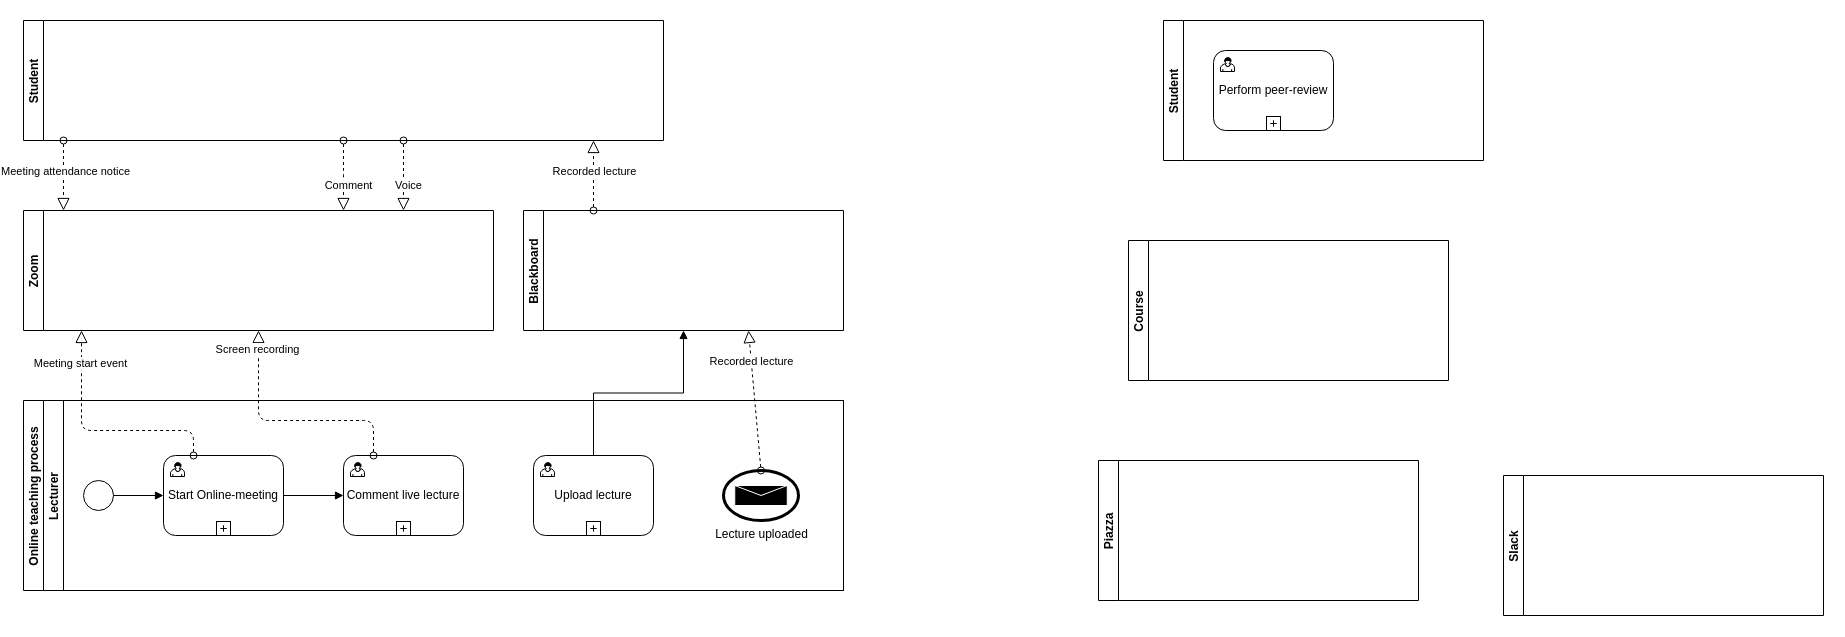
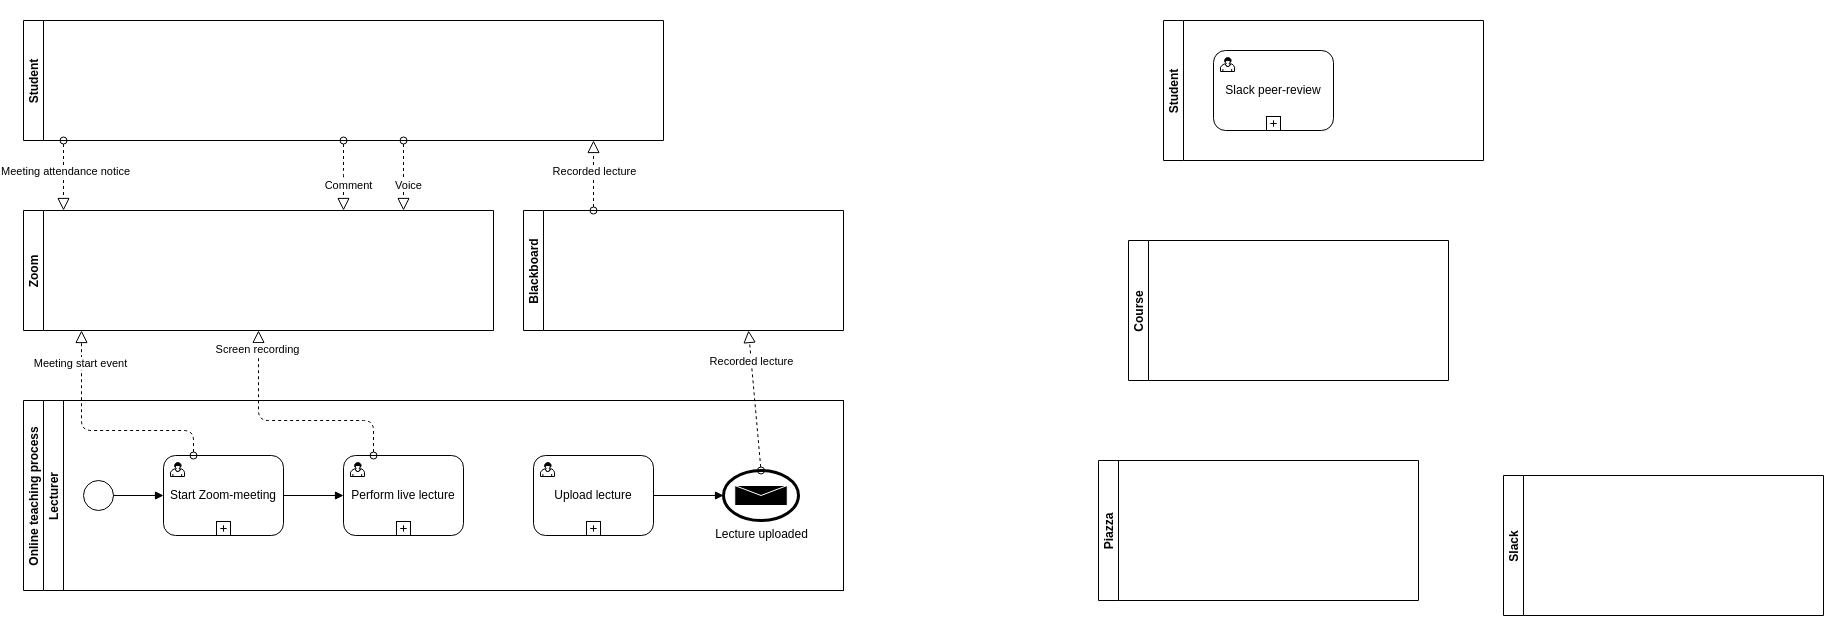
(1274, 91) -> (1274, 91)
(635, 393) -> (684, 496)
(224, 496) -> (224, 496)
(404, 496) -> (404, 496)
